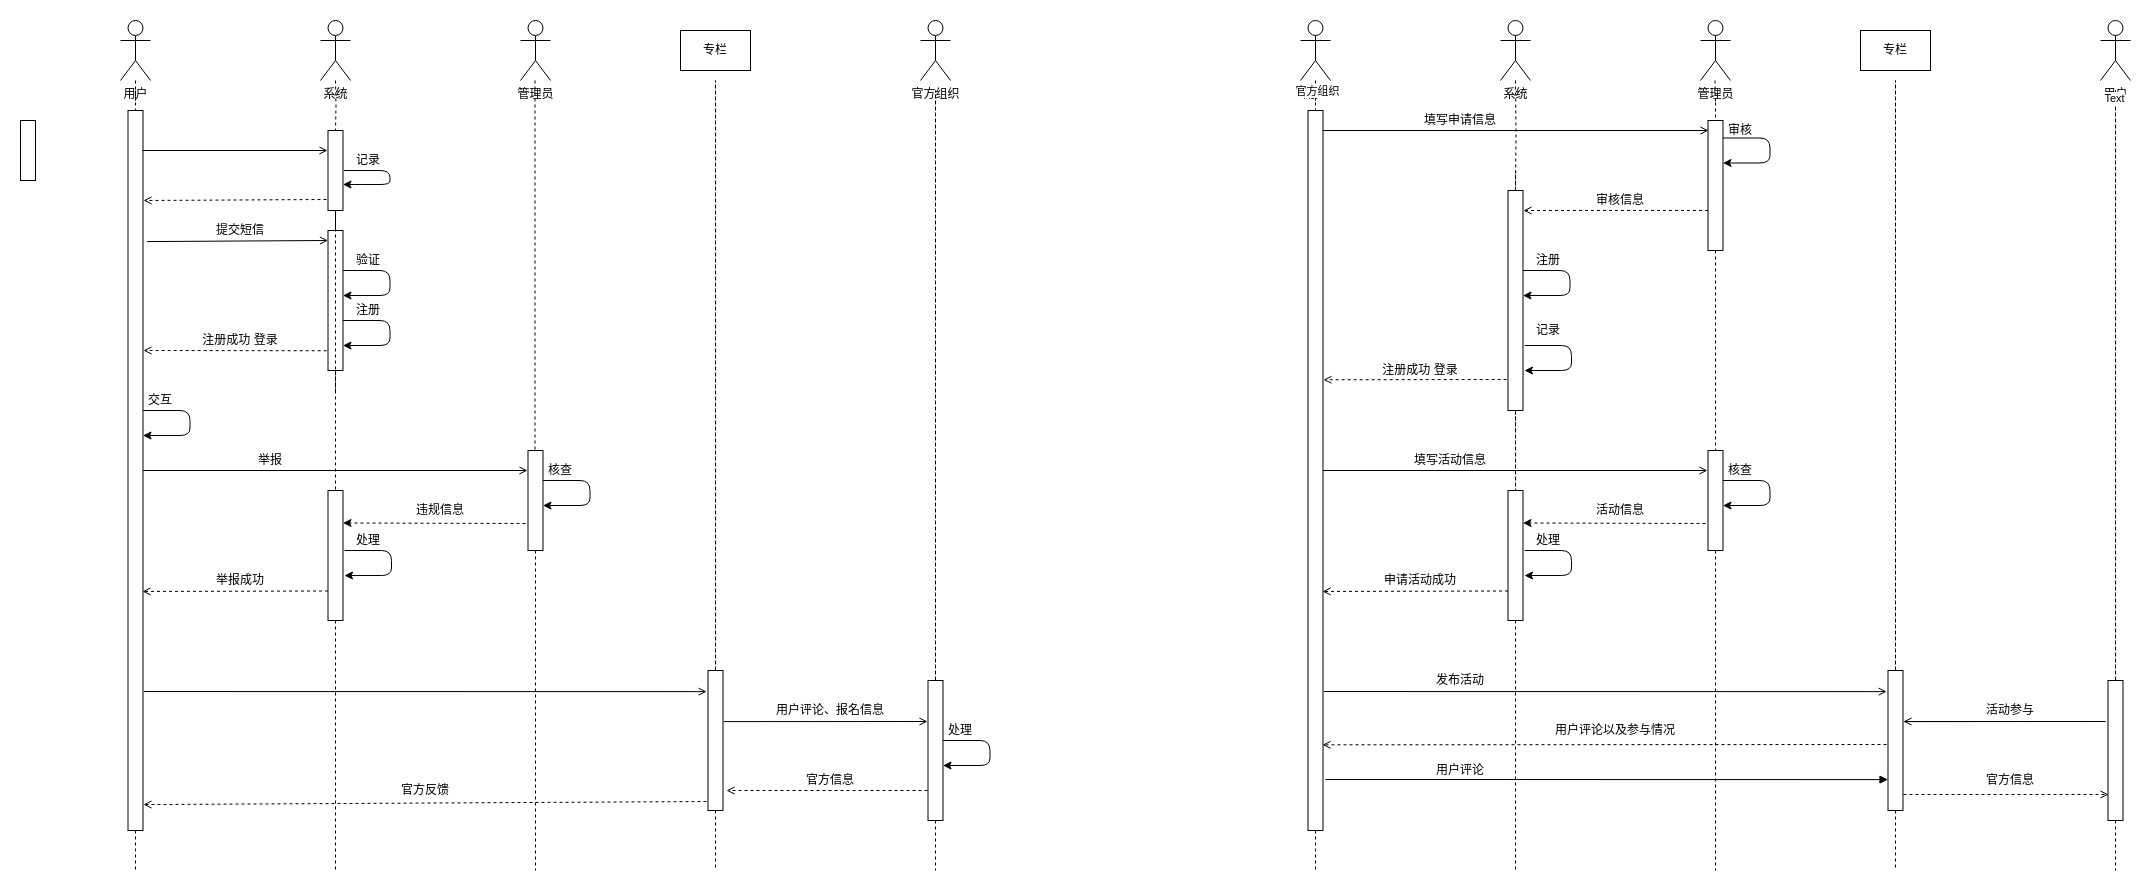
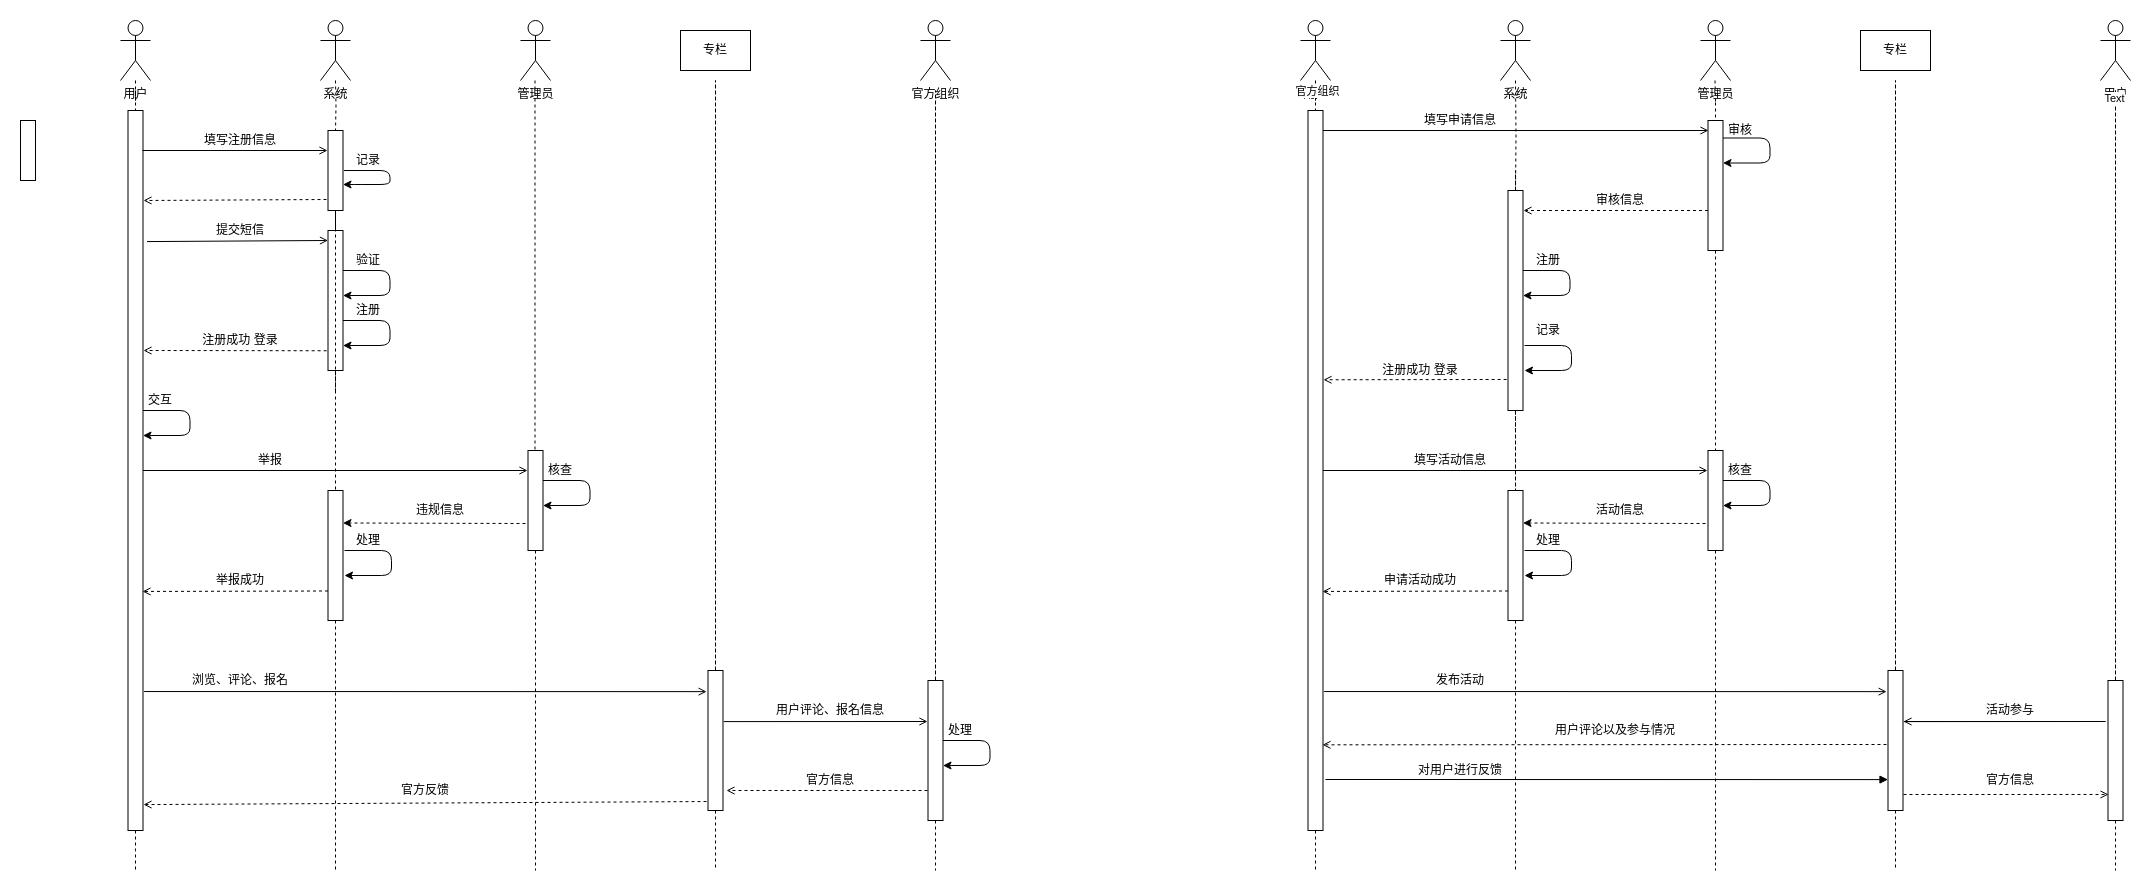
none -> (241, 141)
none -> (241, 681)
(1461, 771) -> (1461, 771)
